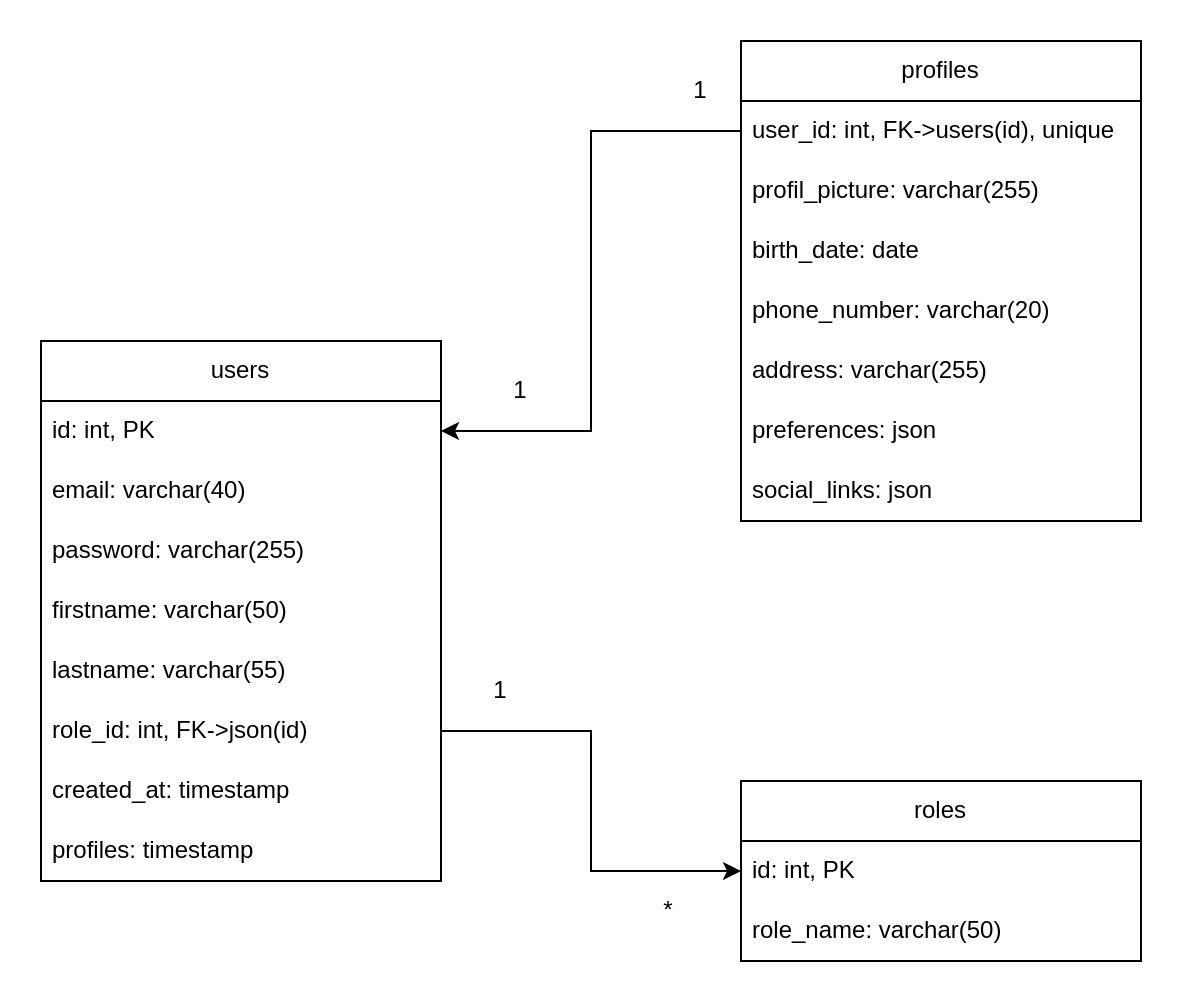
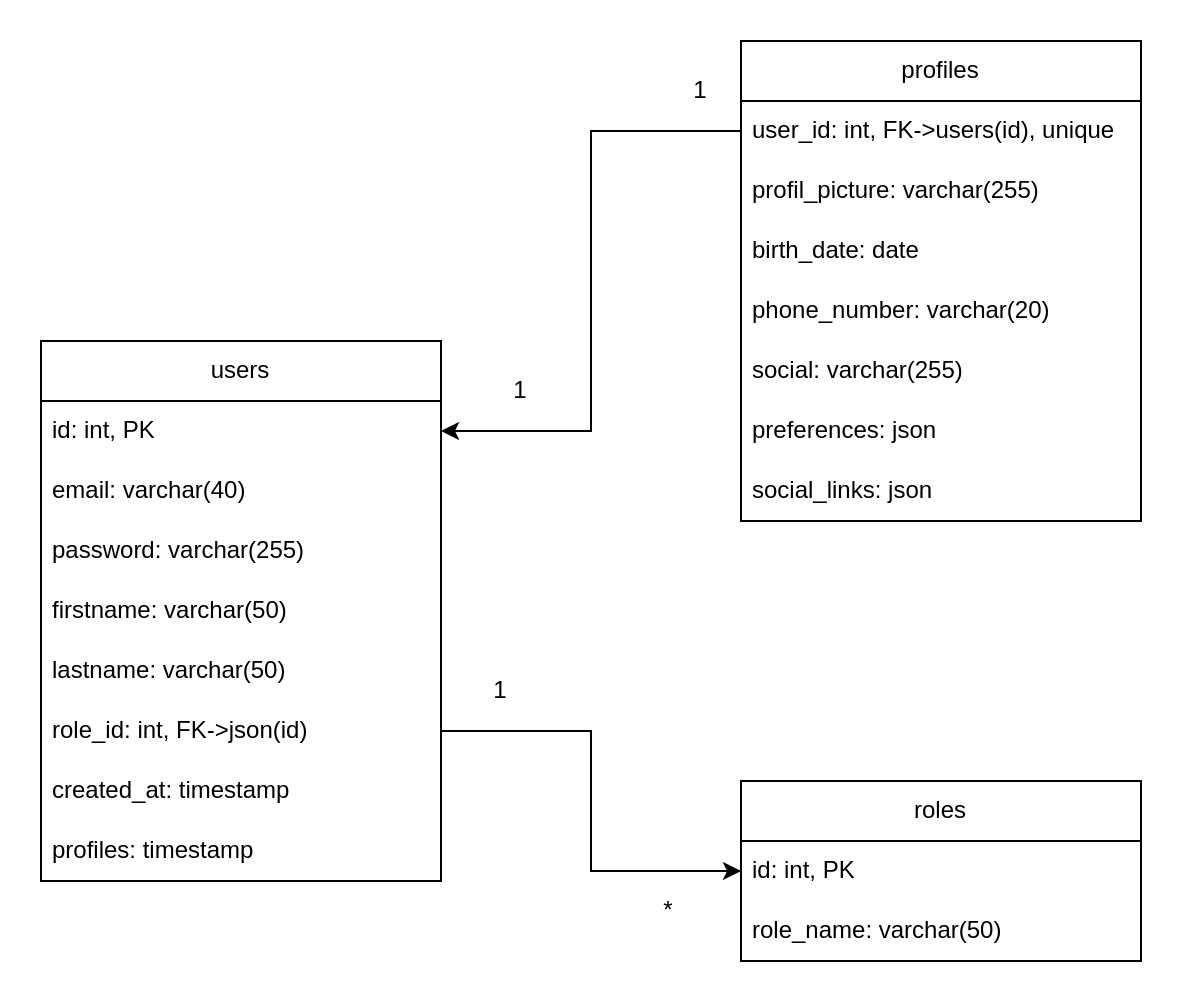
(888, 371) -> (875, 371)
(185, 671) -> (185, 671)
